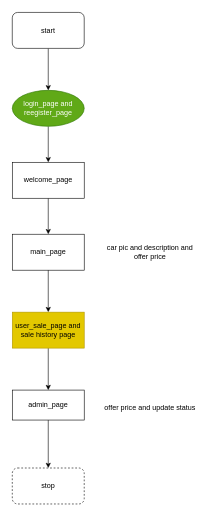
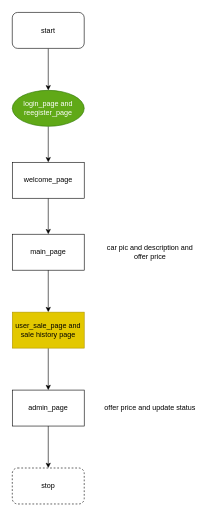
(48, 405) -> (48, 408)
